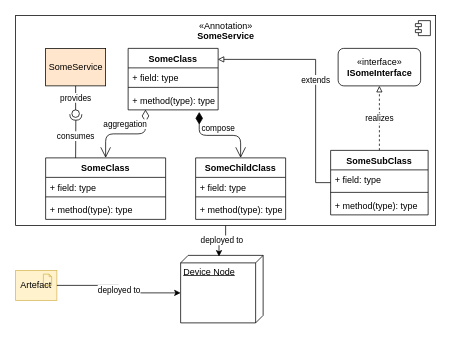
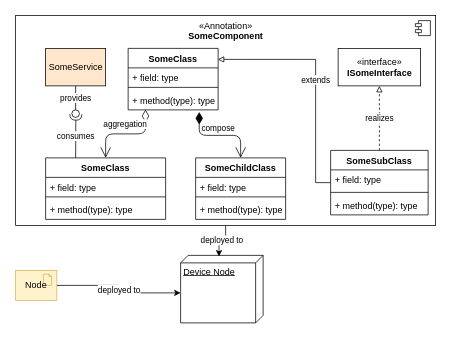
(226, 31) -> (226, 31)
(379, 67) -> (379, 67)
(36, 285) -> (36, 285)
